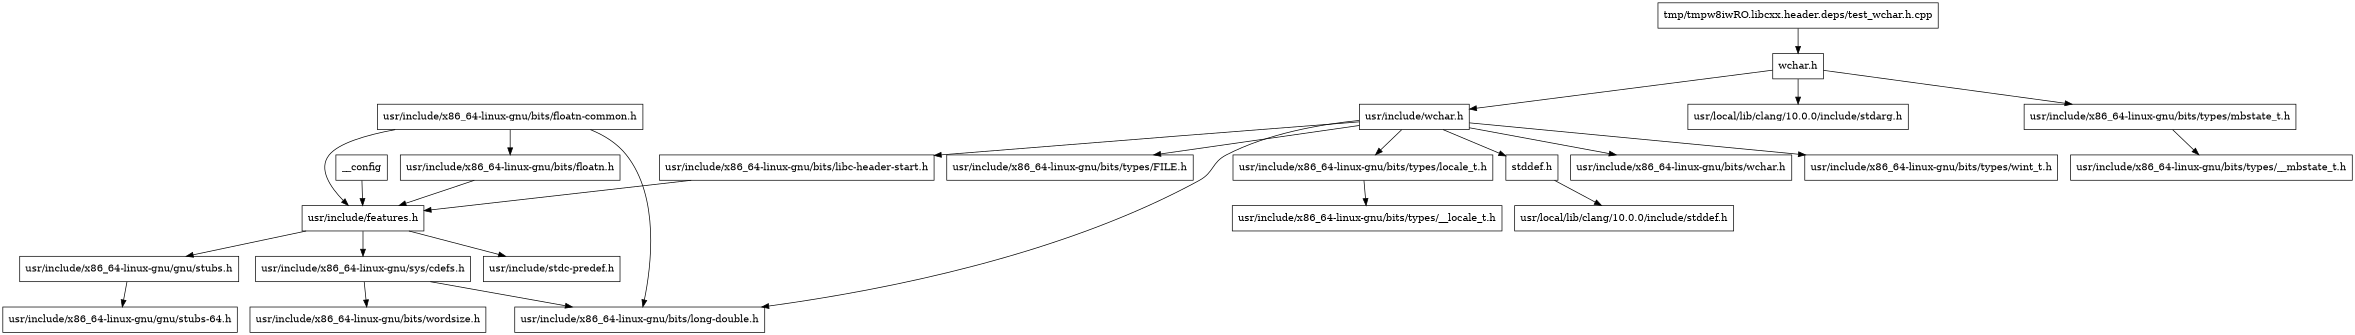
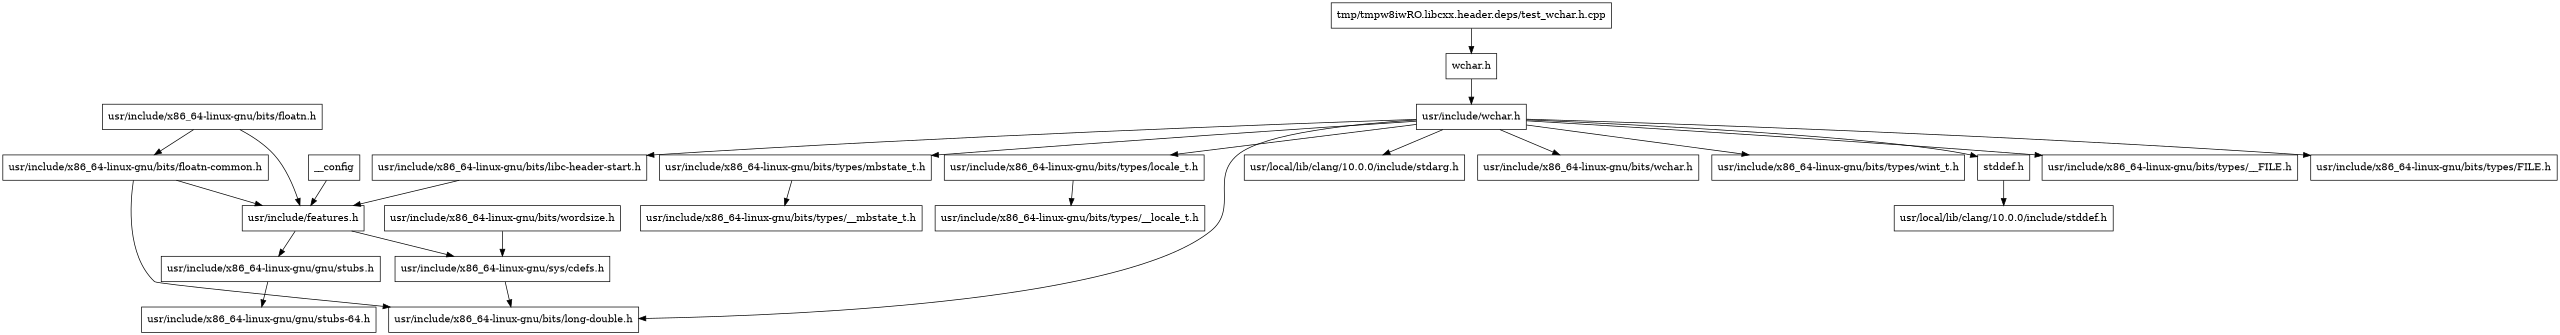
(1944, 87) -> (1177, 137)
(1798, 88) -> (1416, 141)
(510, 139) -> (177, 140)
none -> (2170, 168)
(552, 269) -> none
(365, 291) -> (502, 240)
